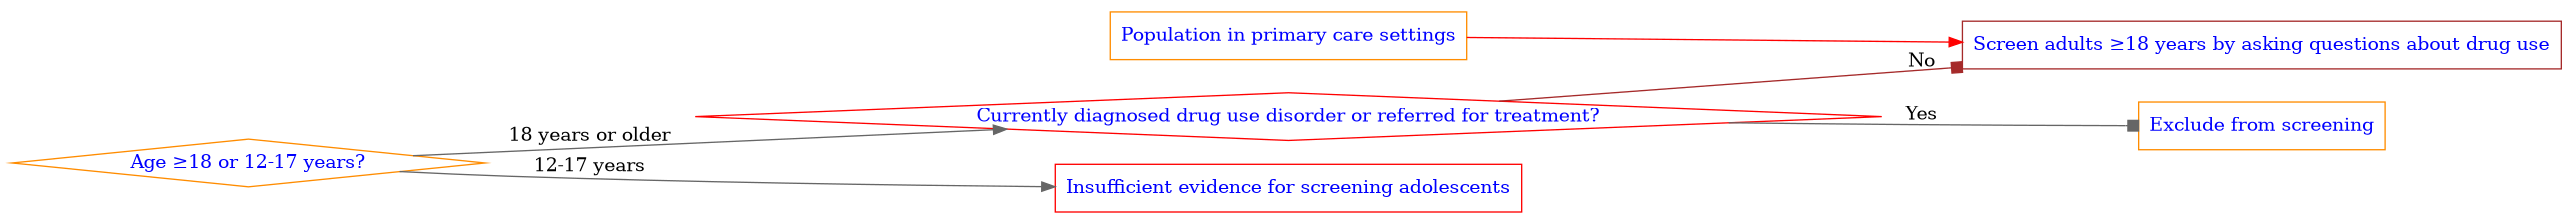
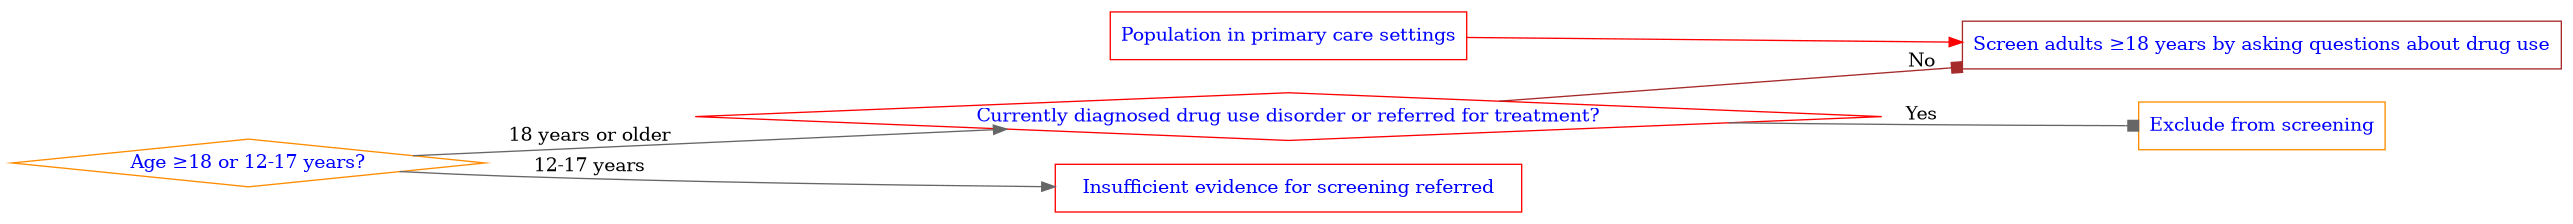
(1288, 36) -> (1288, 36)
(1288, 188) -> (1288, 188)
